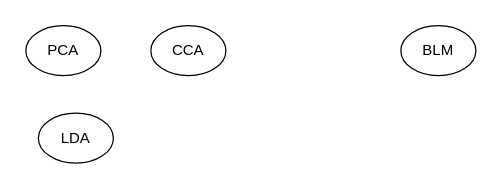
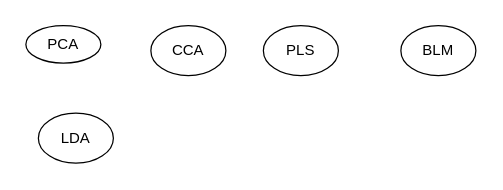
(63, 51) -> (63, 44)
none -> (301, 51)
